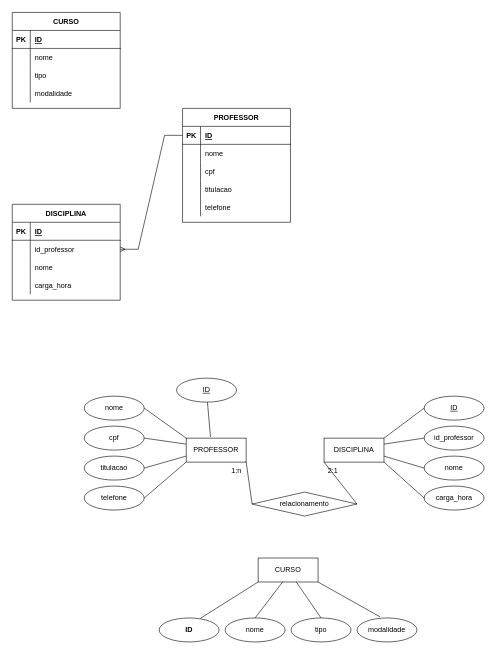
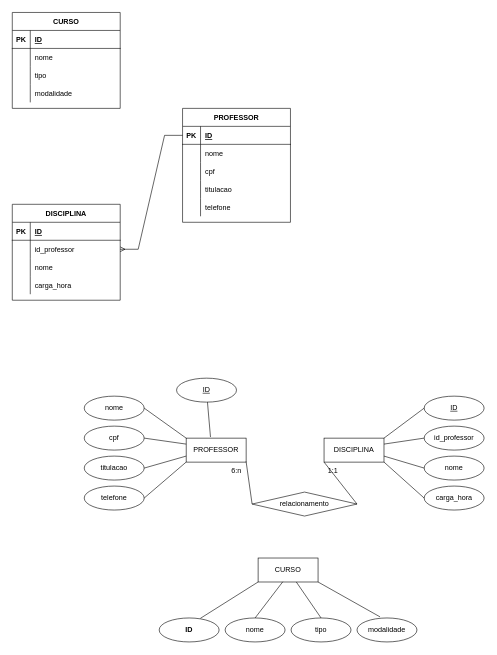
(237, 471) -> (237, 471)
(333, 471) -> (333, 471)
